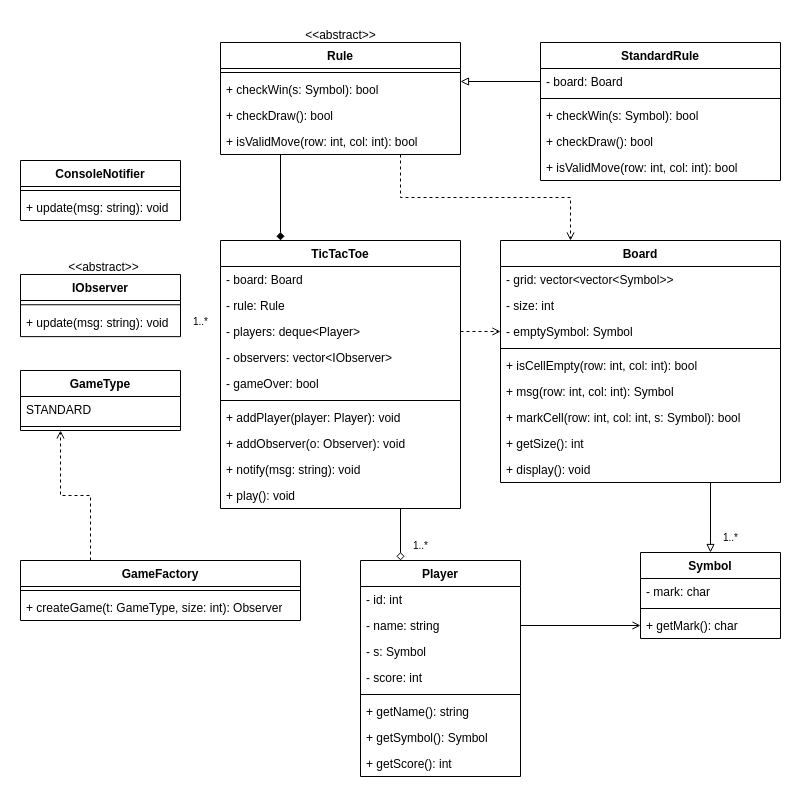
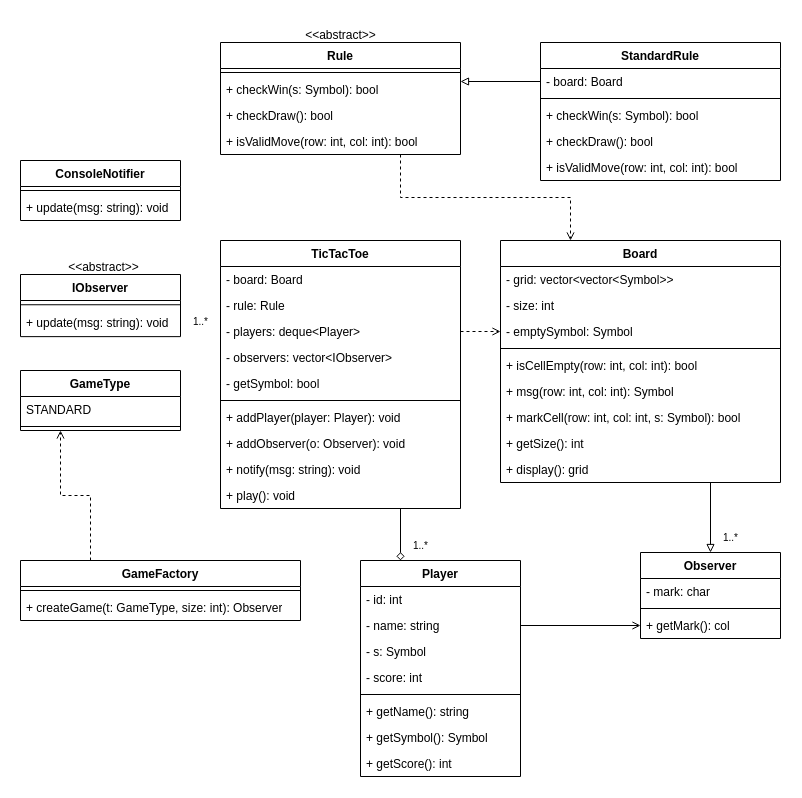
(281, 194) -> none
(274, 385) -> (276, 385)
(554, 471) -> (554, 471)
(711, 567) -> (711, 567)
(699, 627) -> (694, 627)
